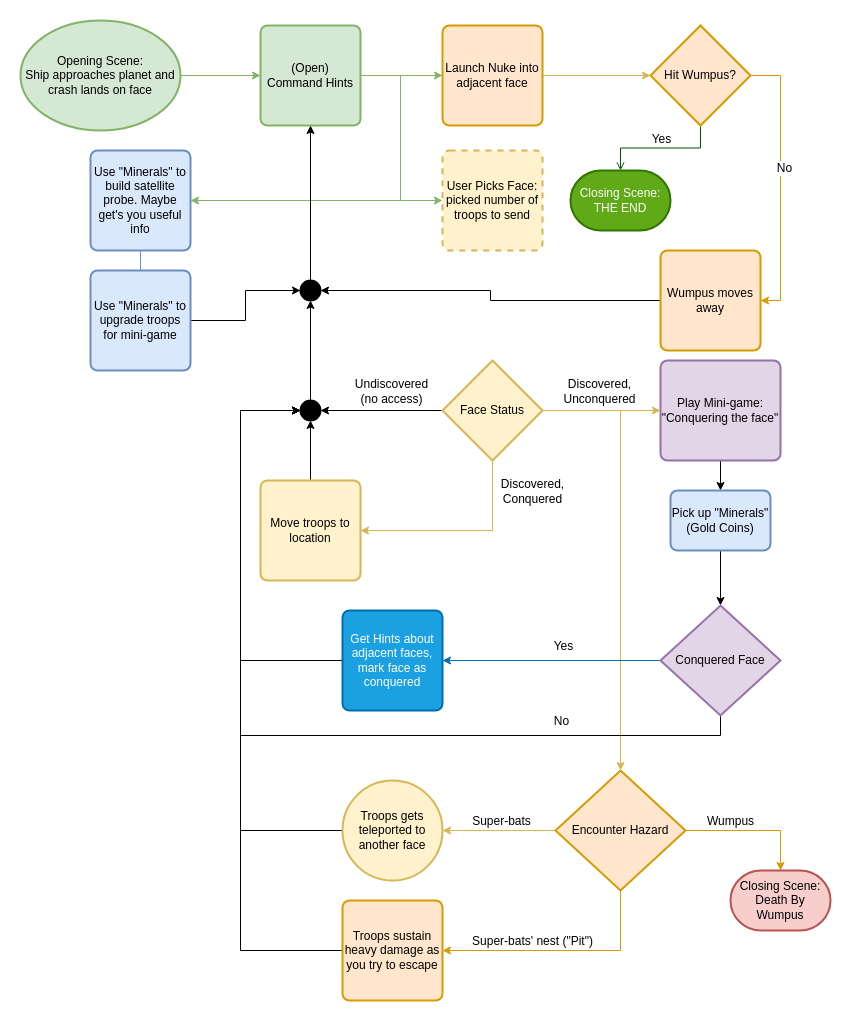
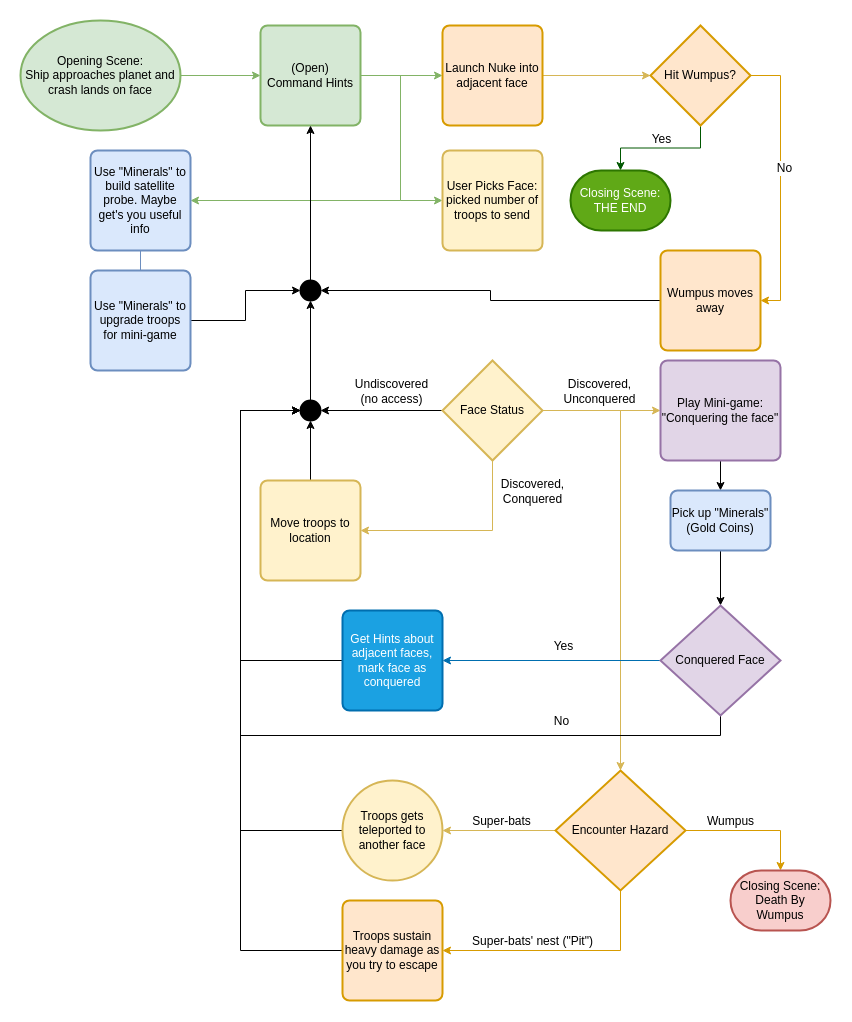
(621, 164) -> (621, 162)
(493, 201) -> (493, 201)
